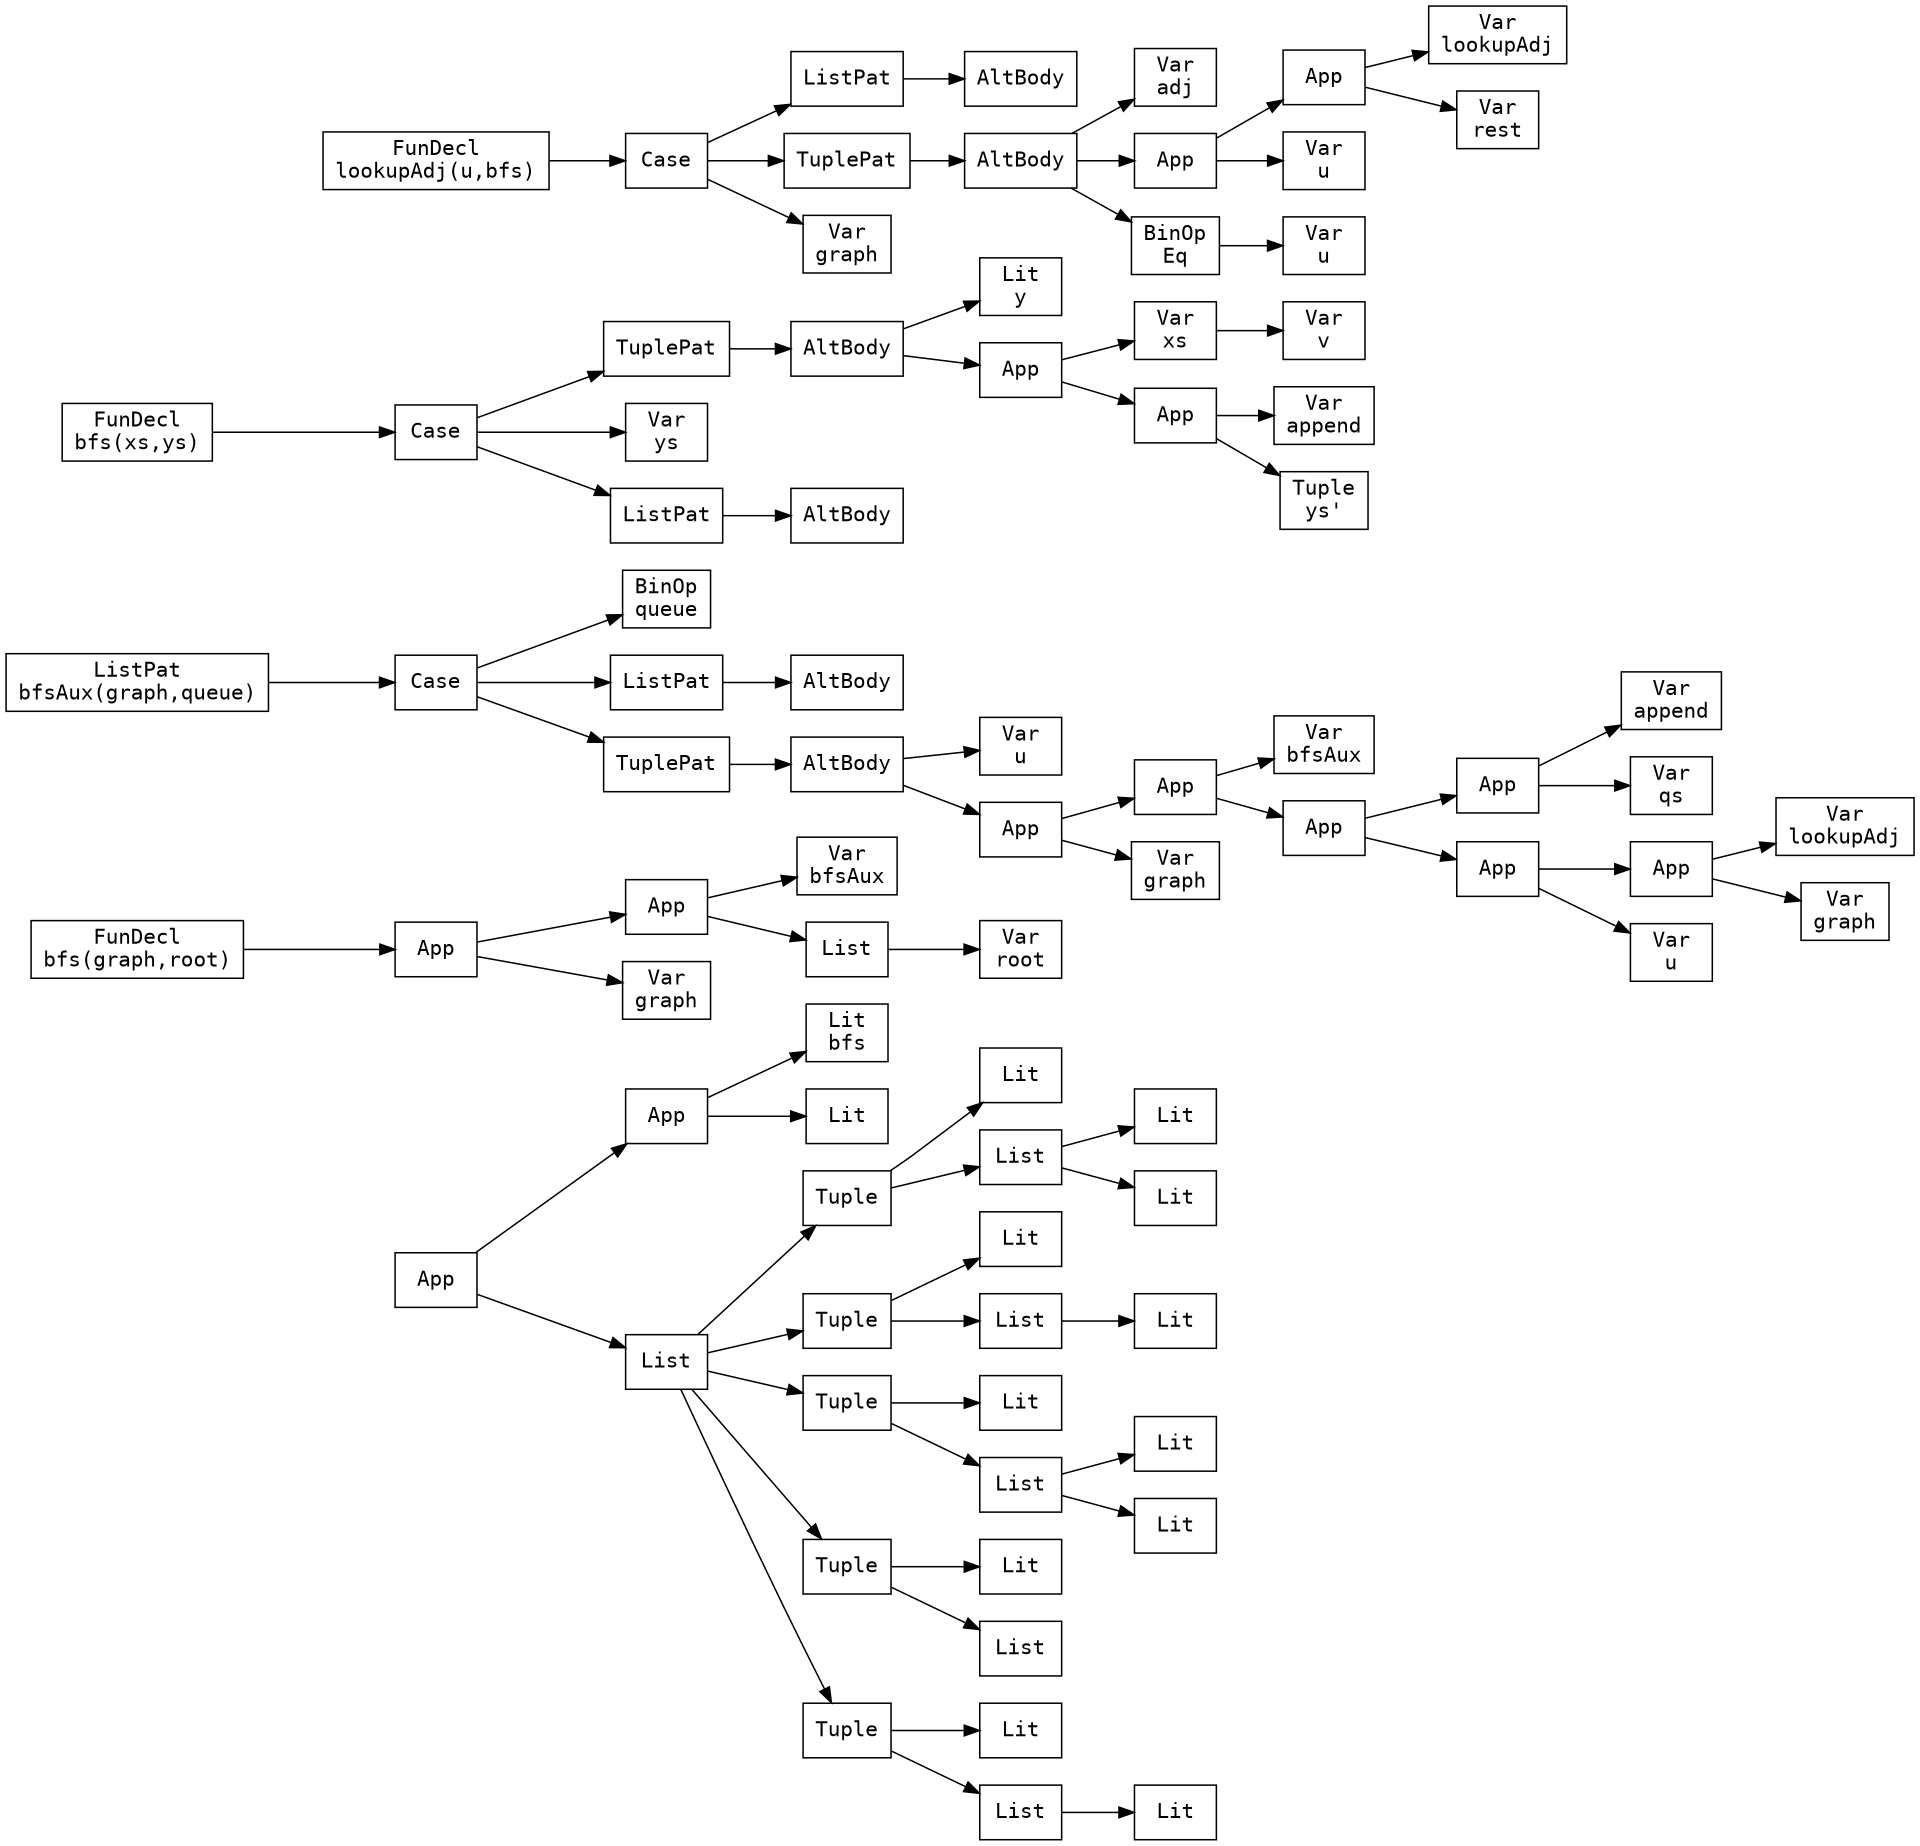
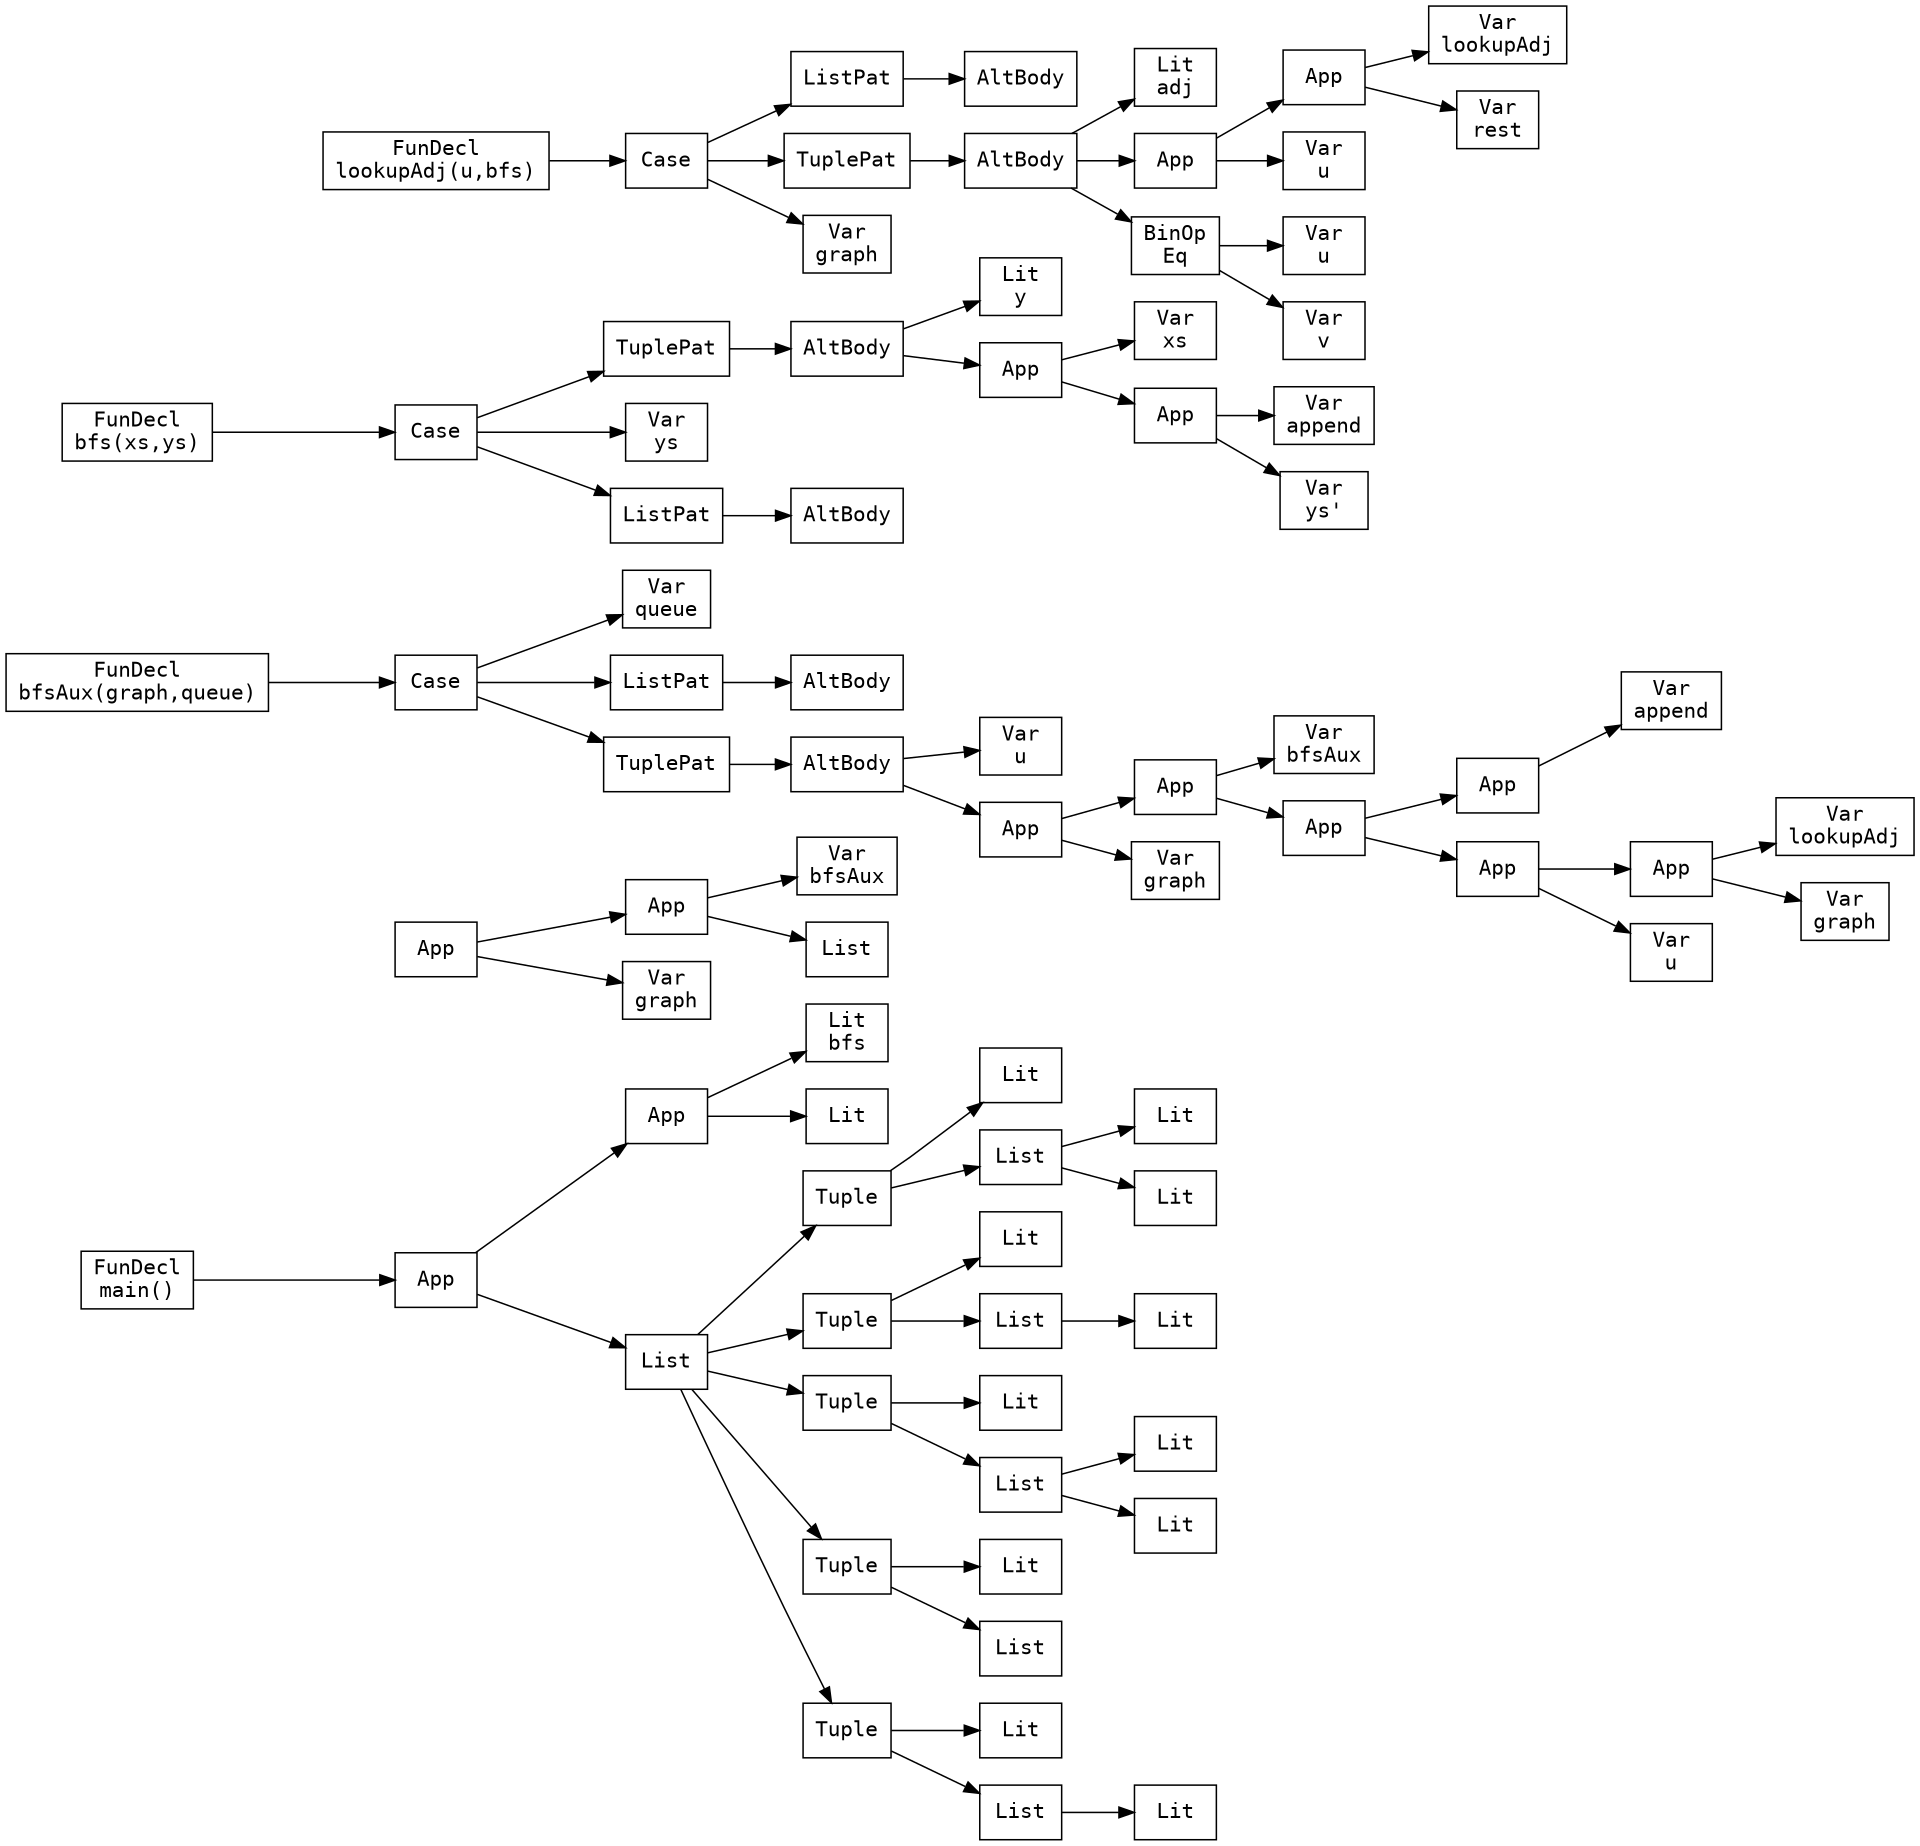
(1175, 77) -> (1175, 77)
(1242, 331) -> (1244, 285)
(1324, 500) -> (1324, 500)
(667, 599) -> (667, 599)
(137, 682) -> (137, 682)
(1671, 786) -> none
(137, 949) -> none
(1021, 949) -> none
none -> (137, 1280)
